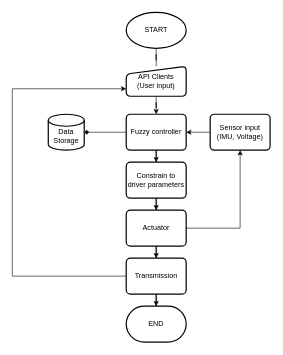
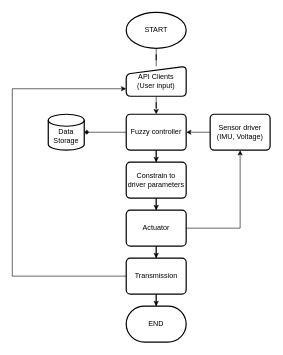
(240, 132) -> (240, 132)
